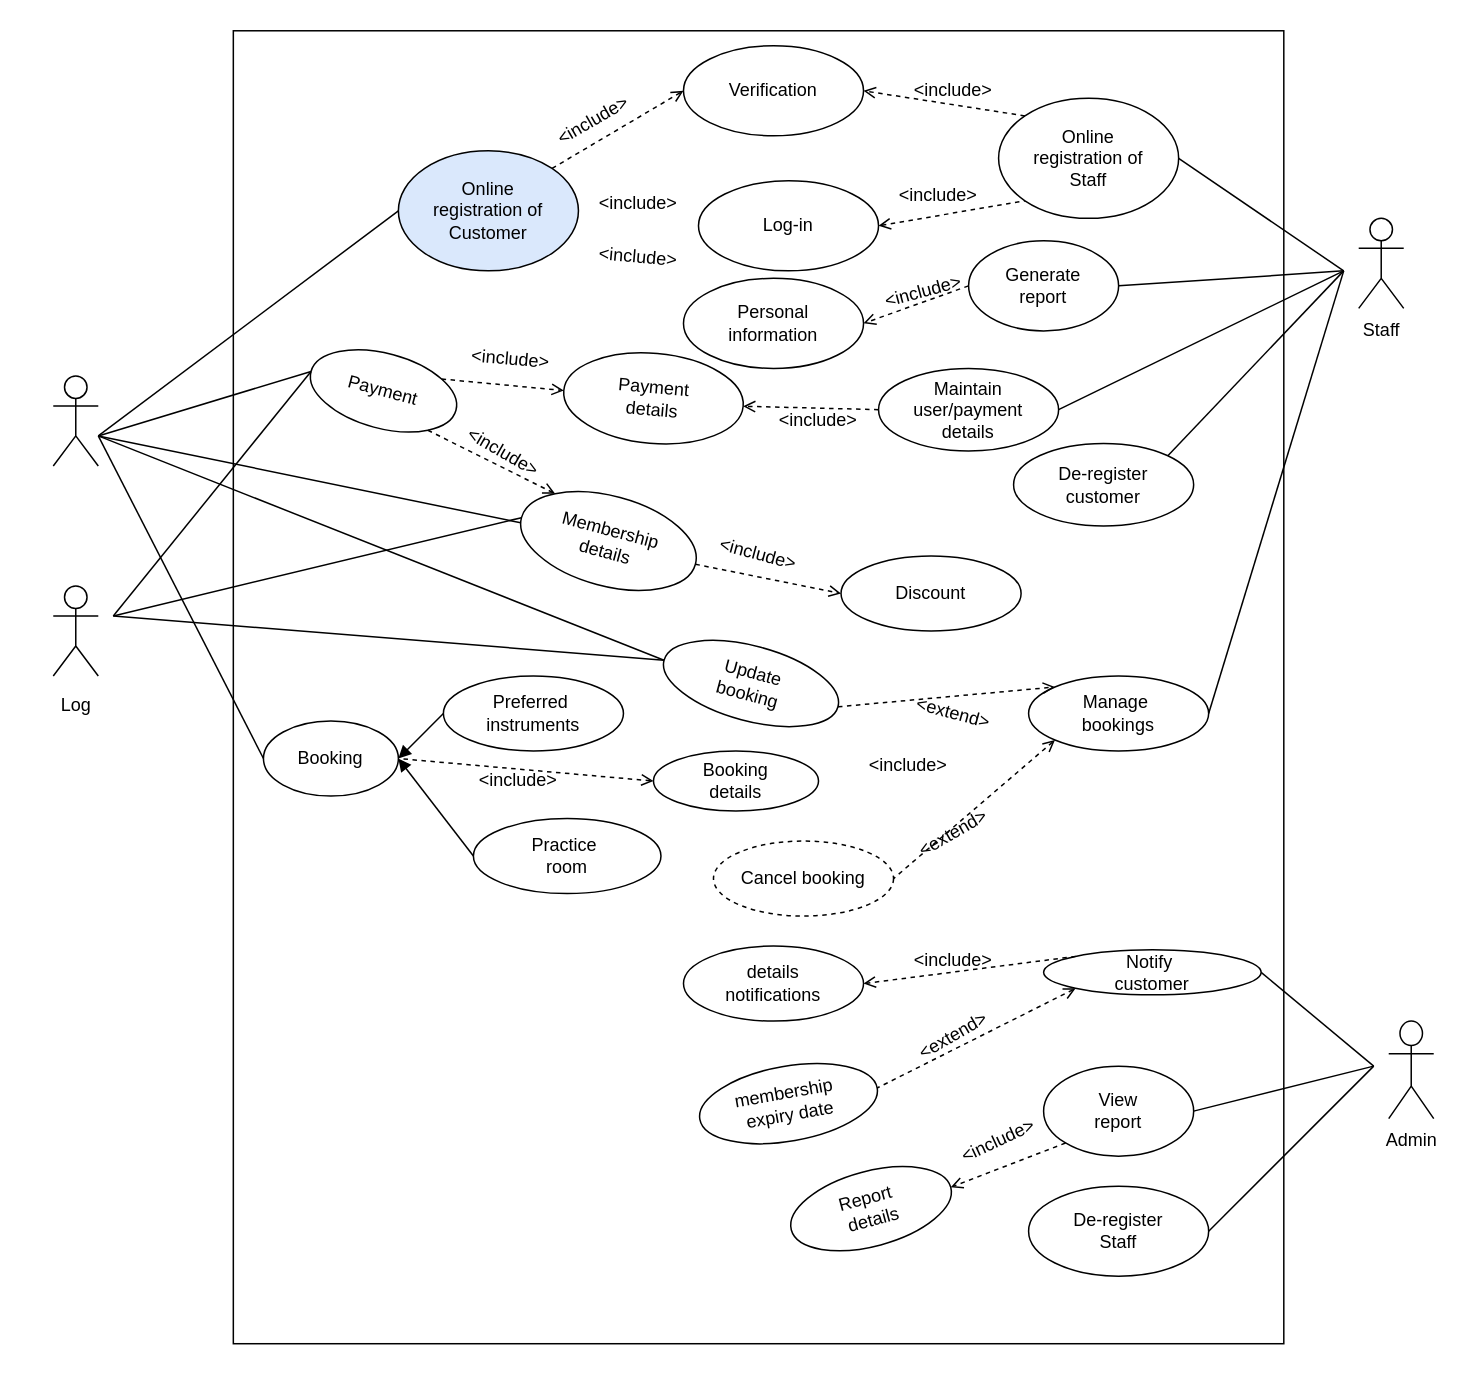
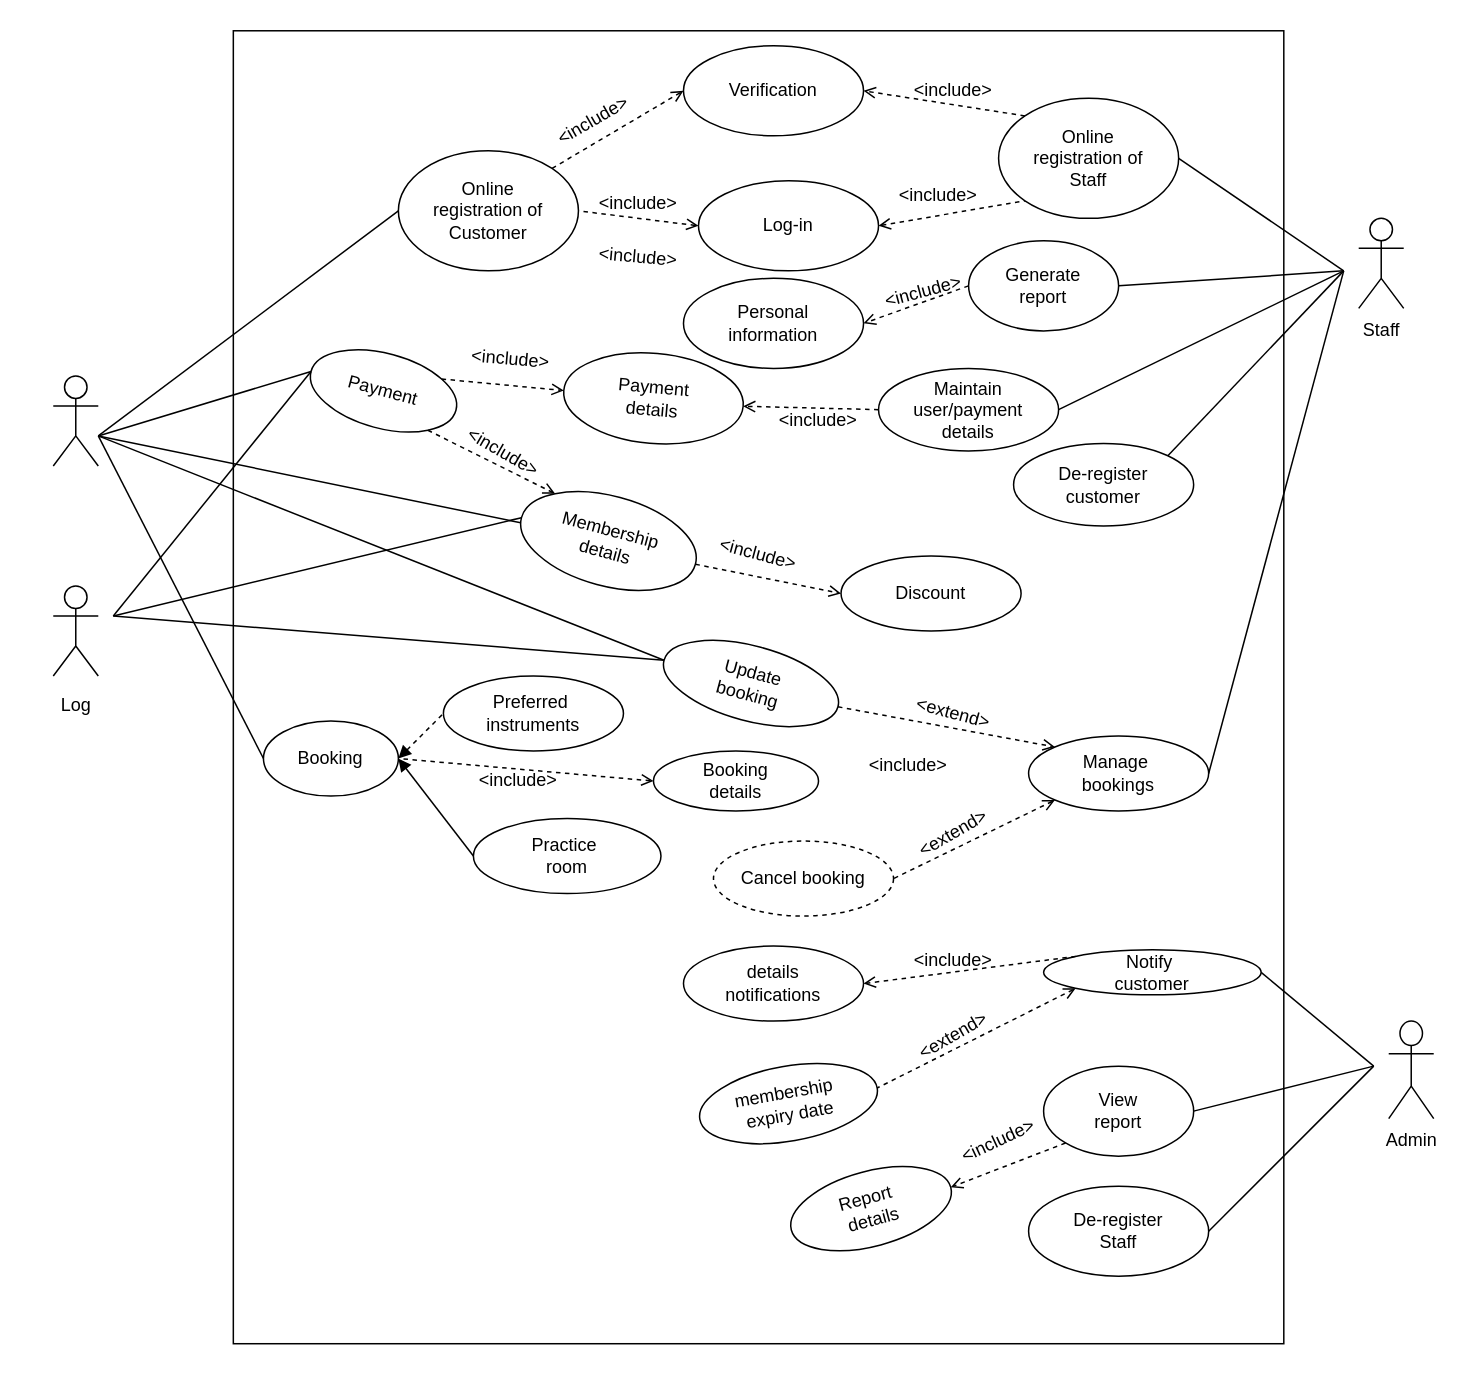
(488, 211) -> (488, 211)
none -> (638, 218)
(1118, 713) -> (1118, 773)
(425, 731) -> (425, 731)
